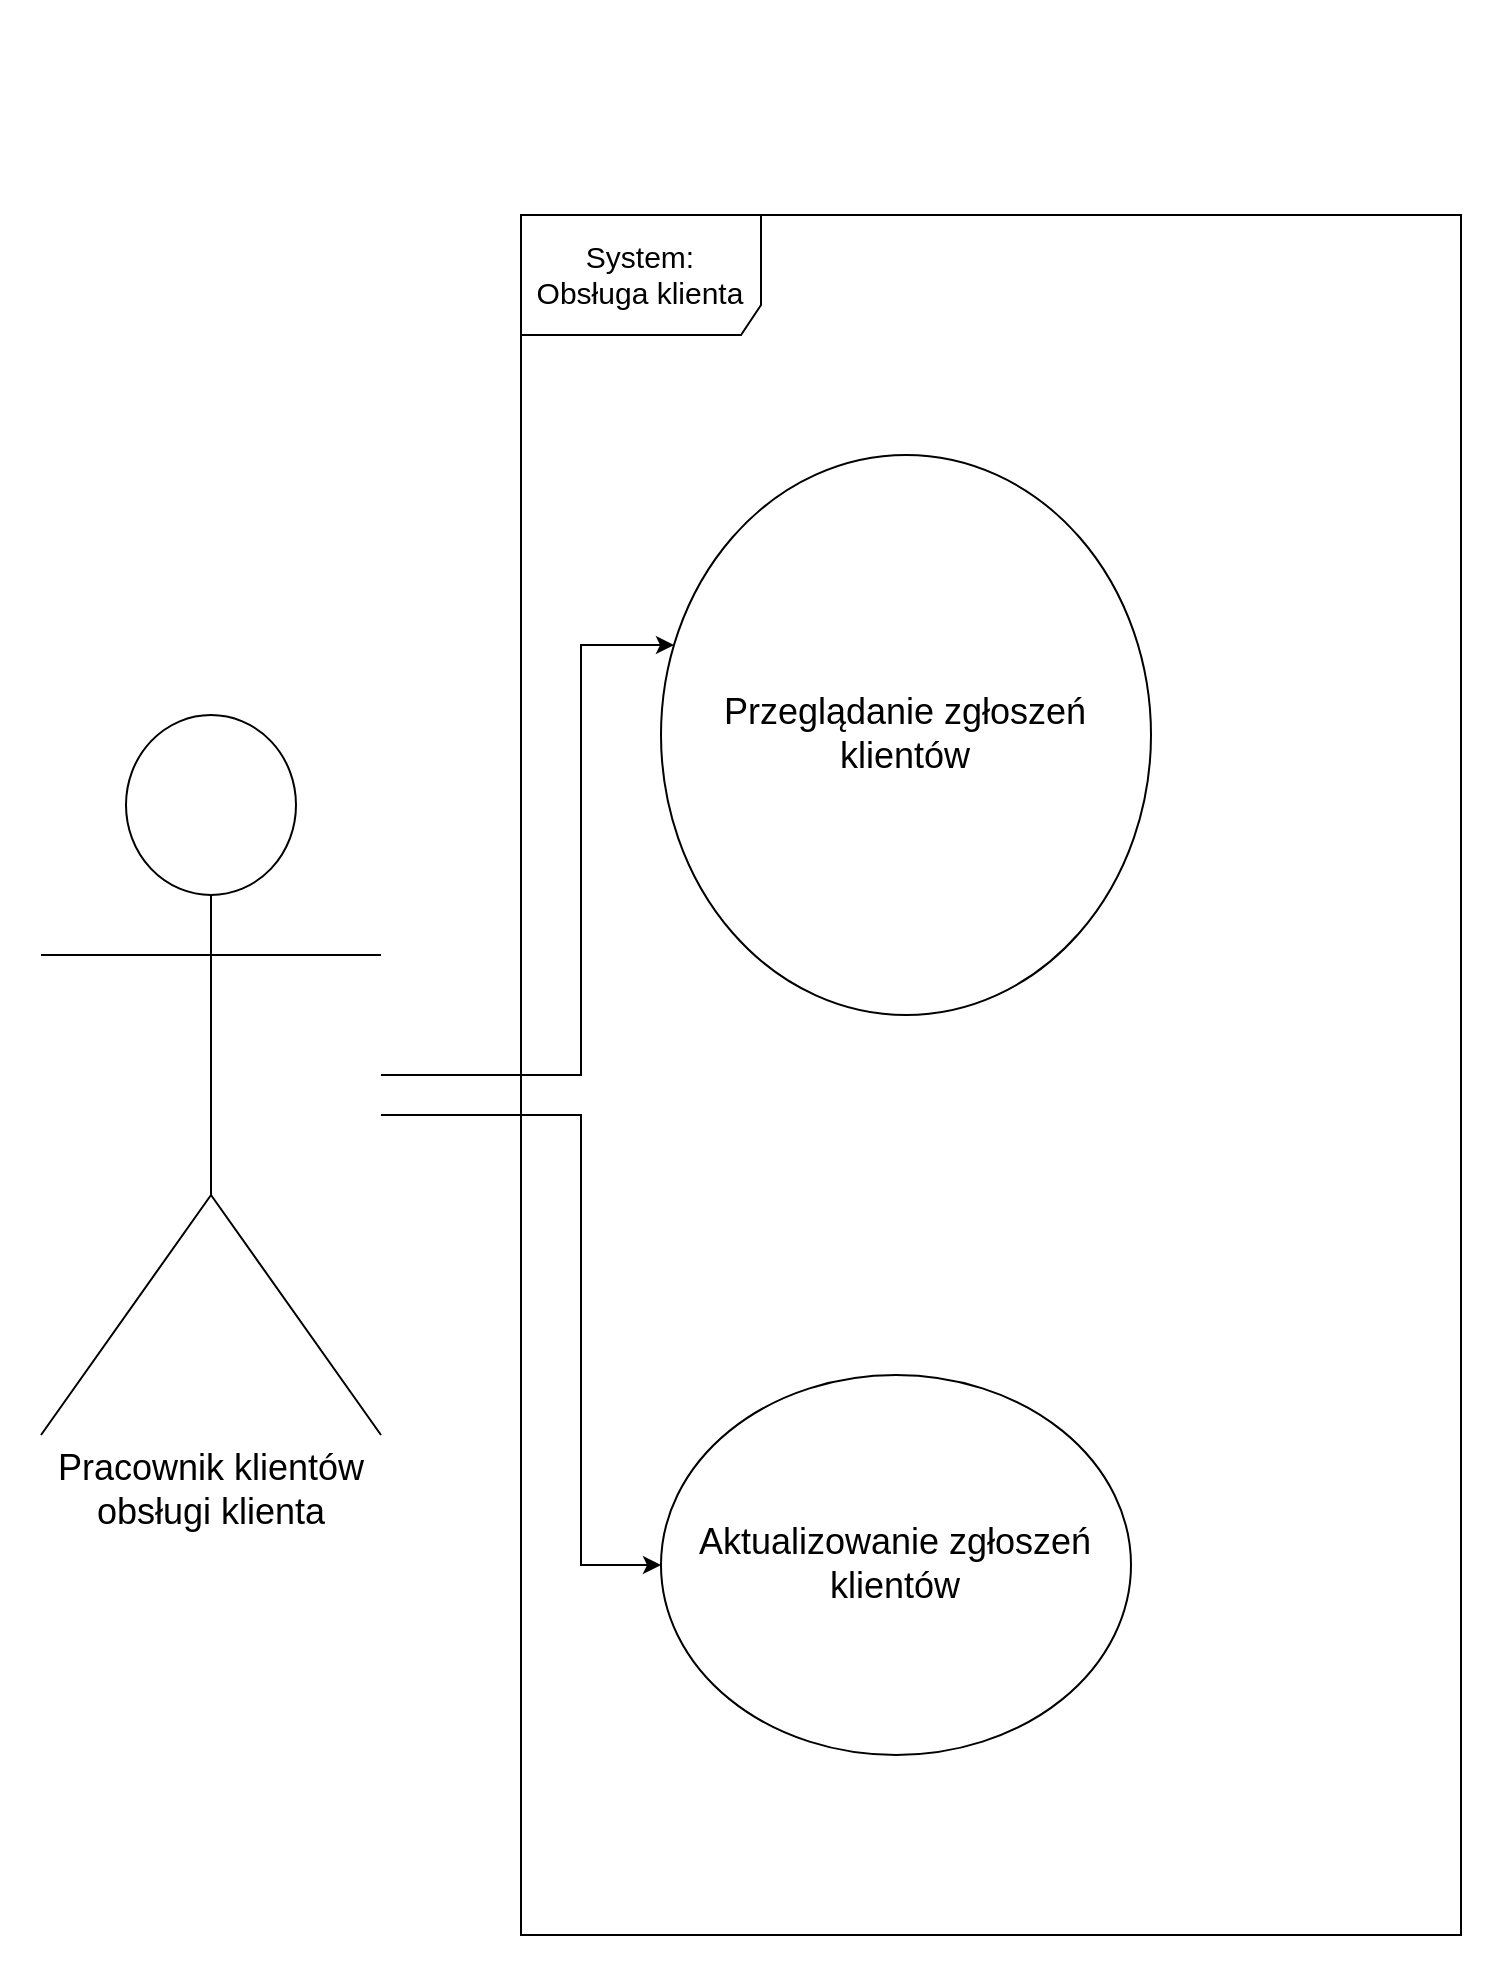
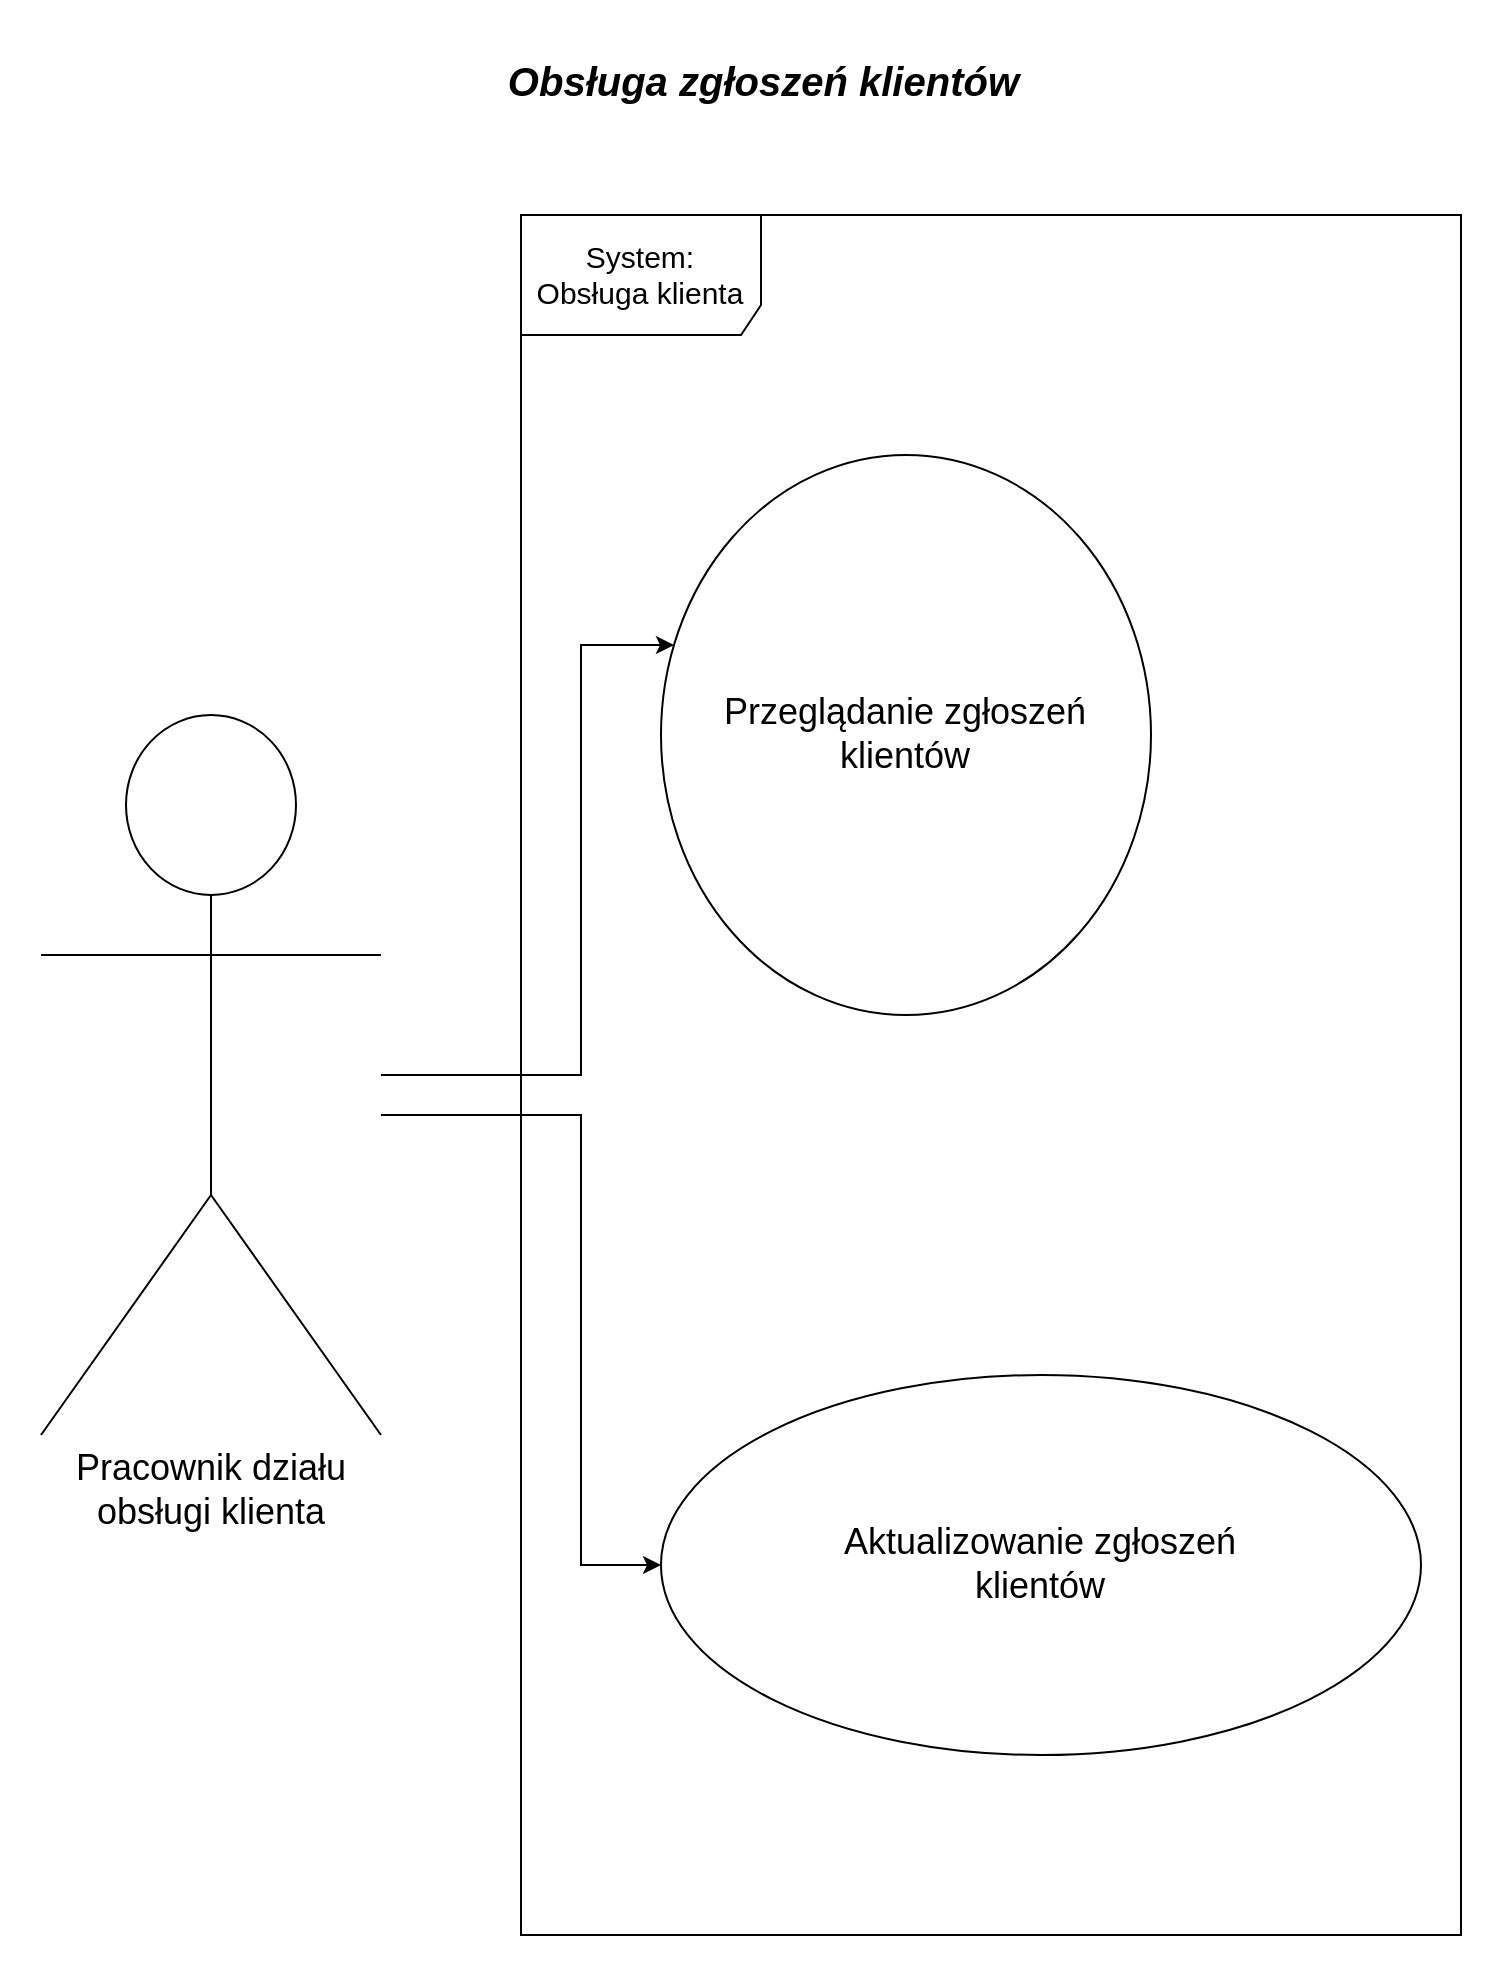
none -> (769, 81)
(212, 1478) -> (212, 1478)
(896, 1565) -> (1041, 1565)
